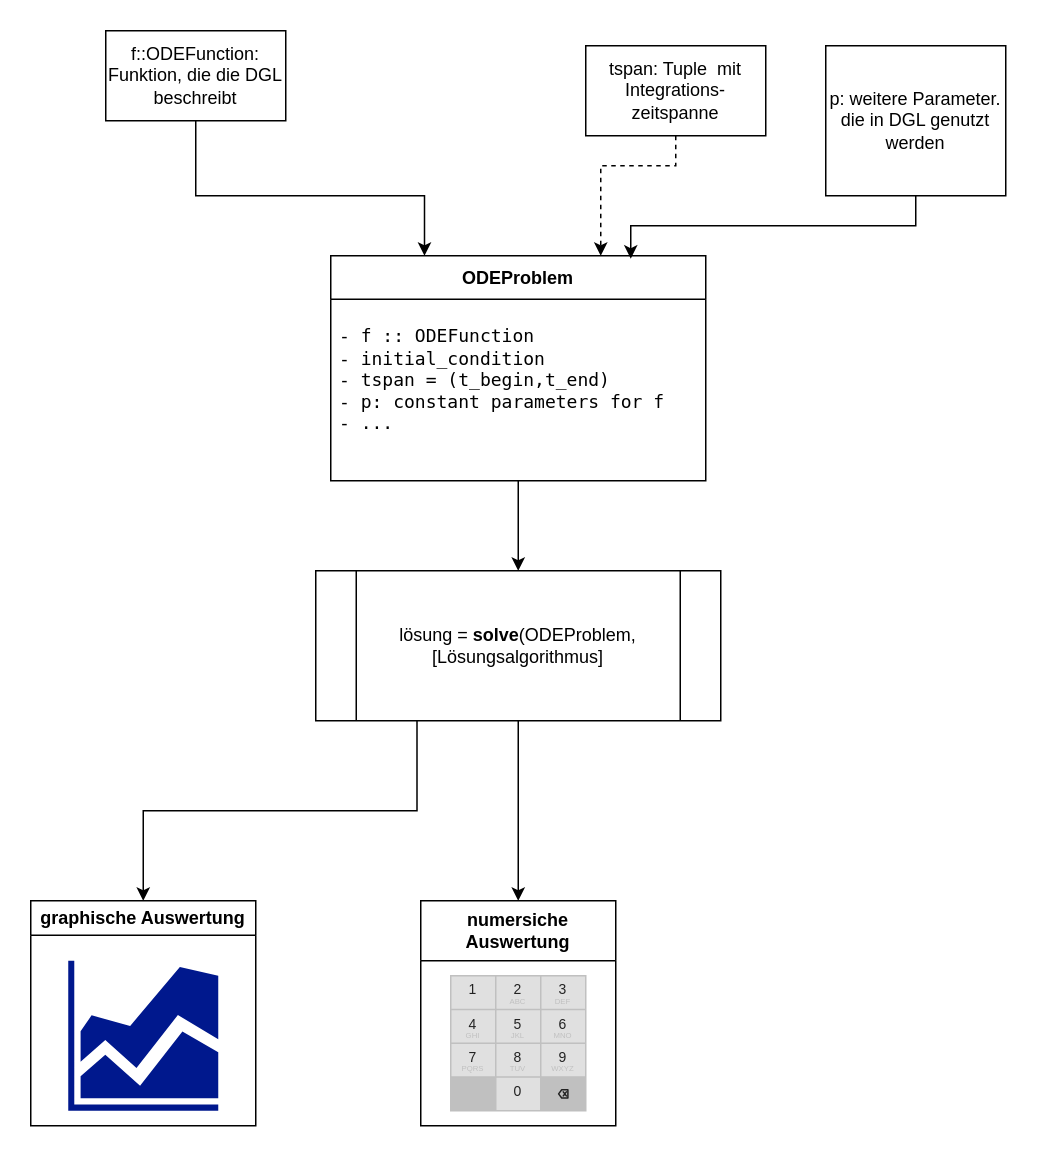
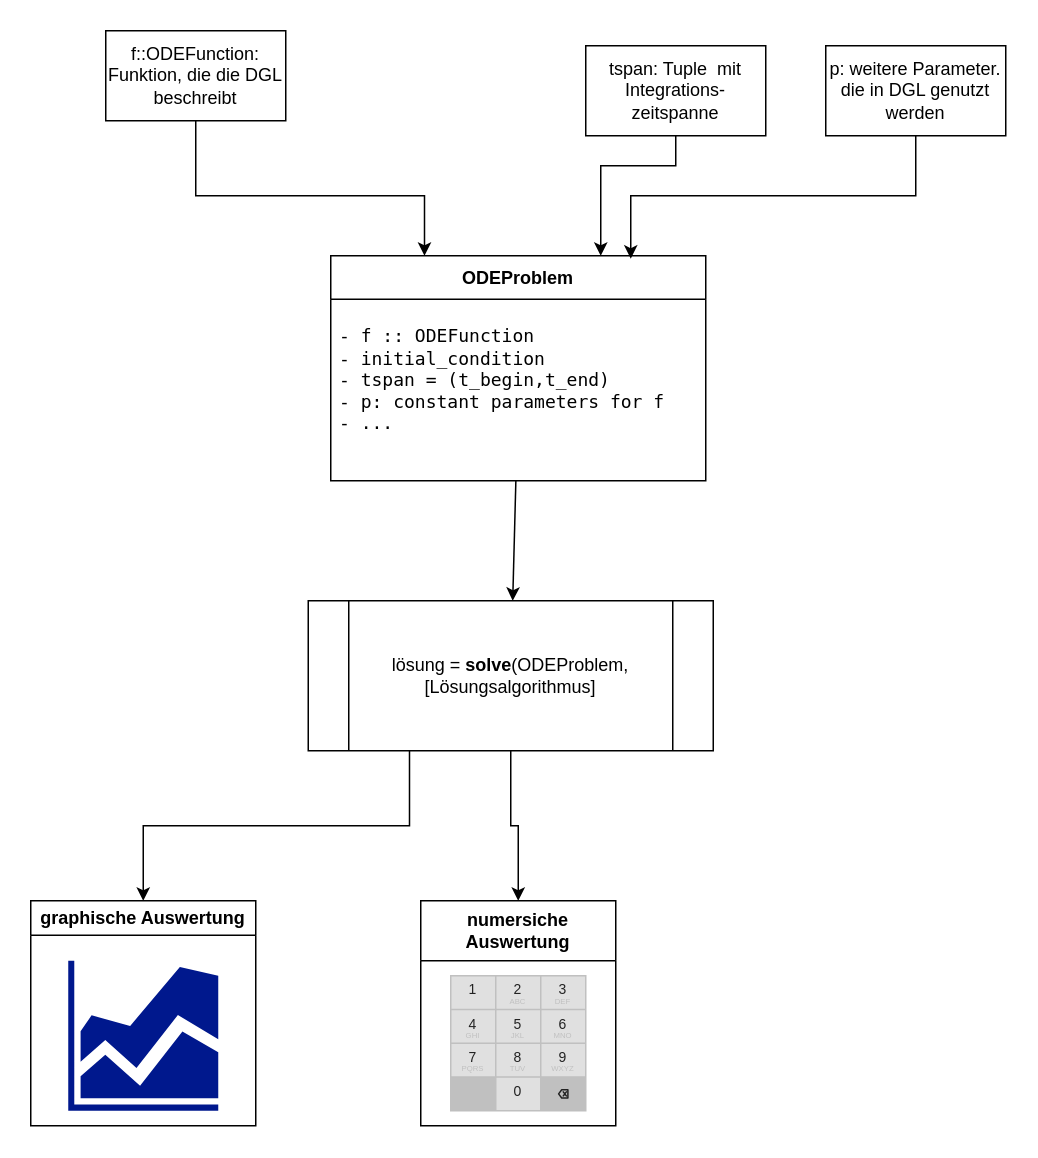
(916, 121) -> (916, 91)
(615, 166) -> (615, 166)
(518, 646) -> (511, 676)
